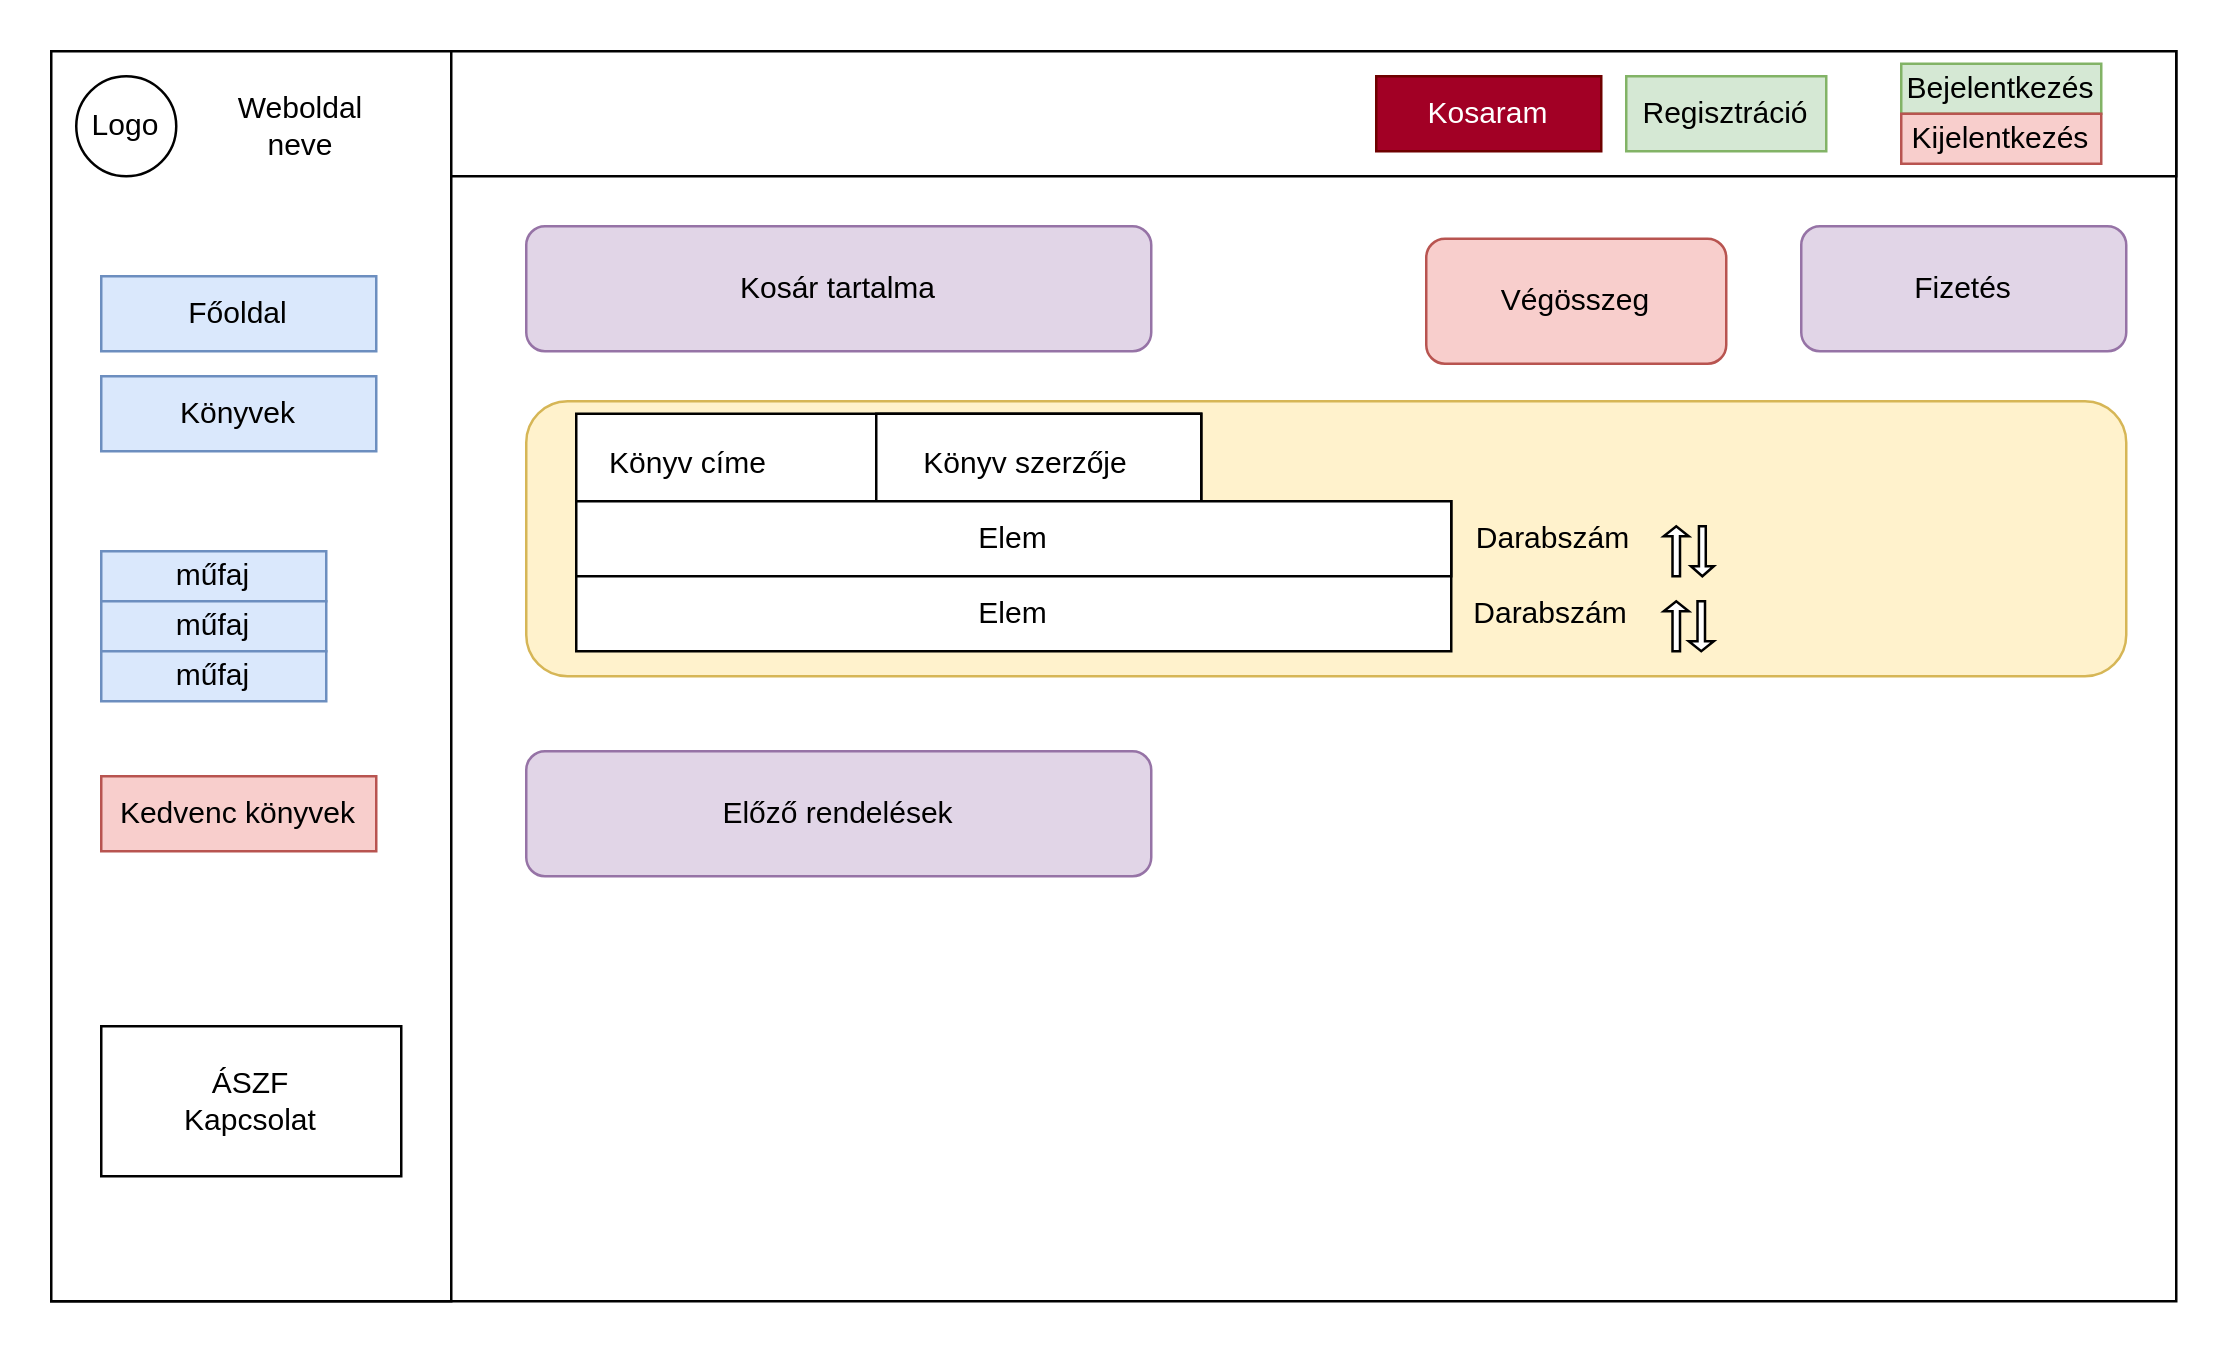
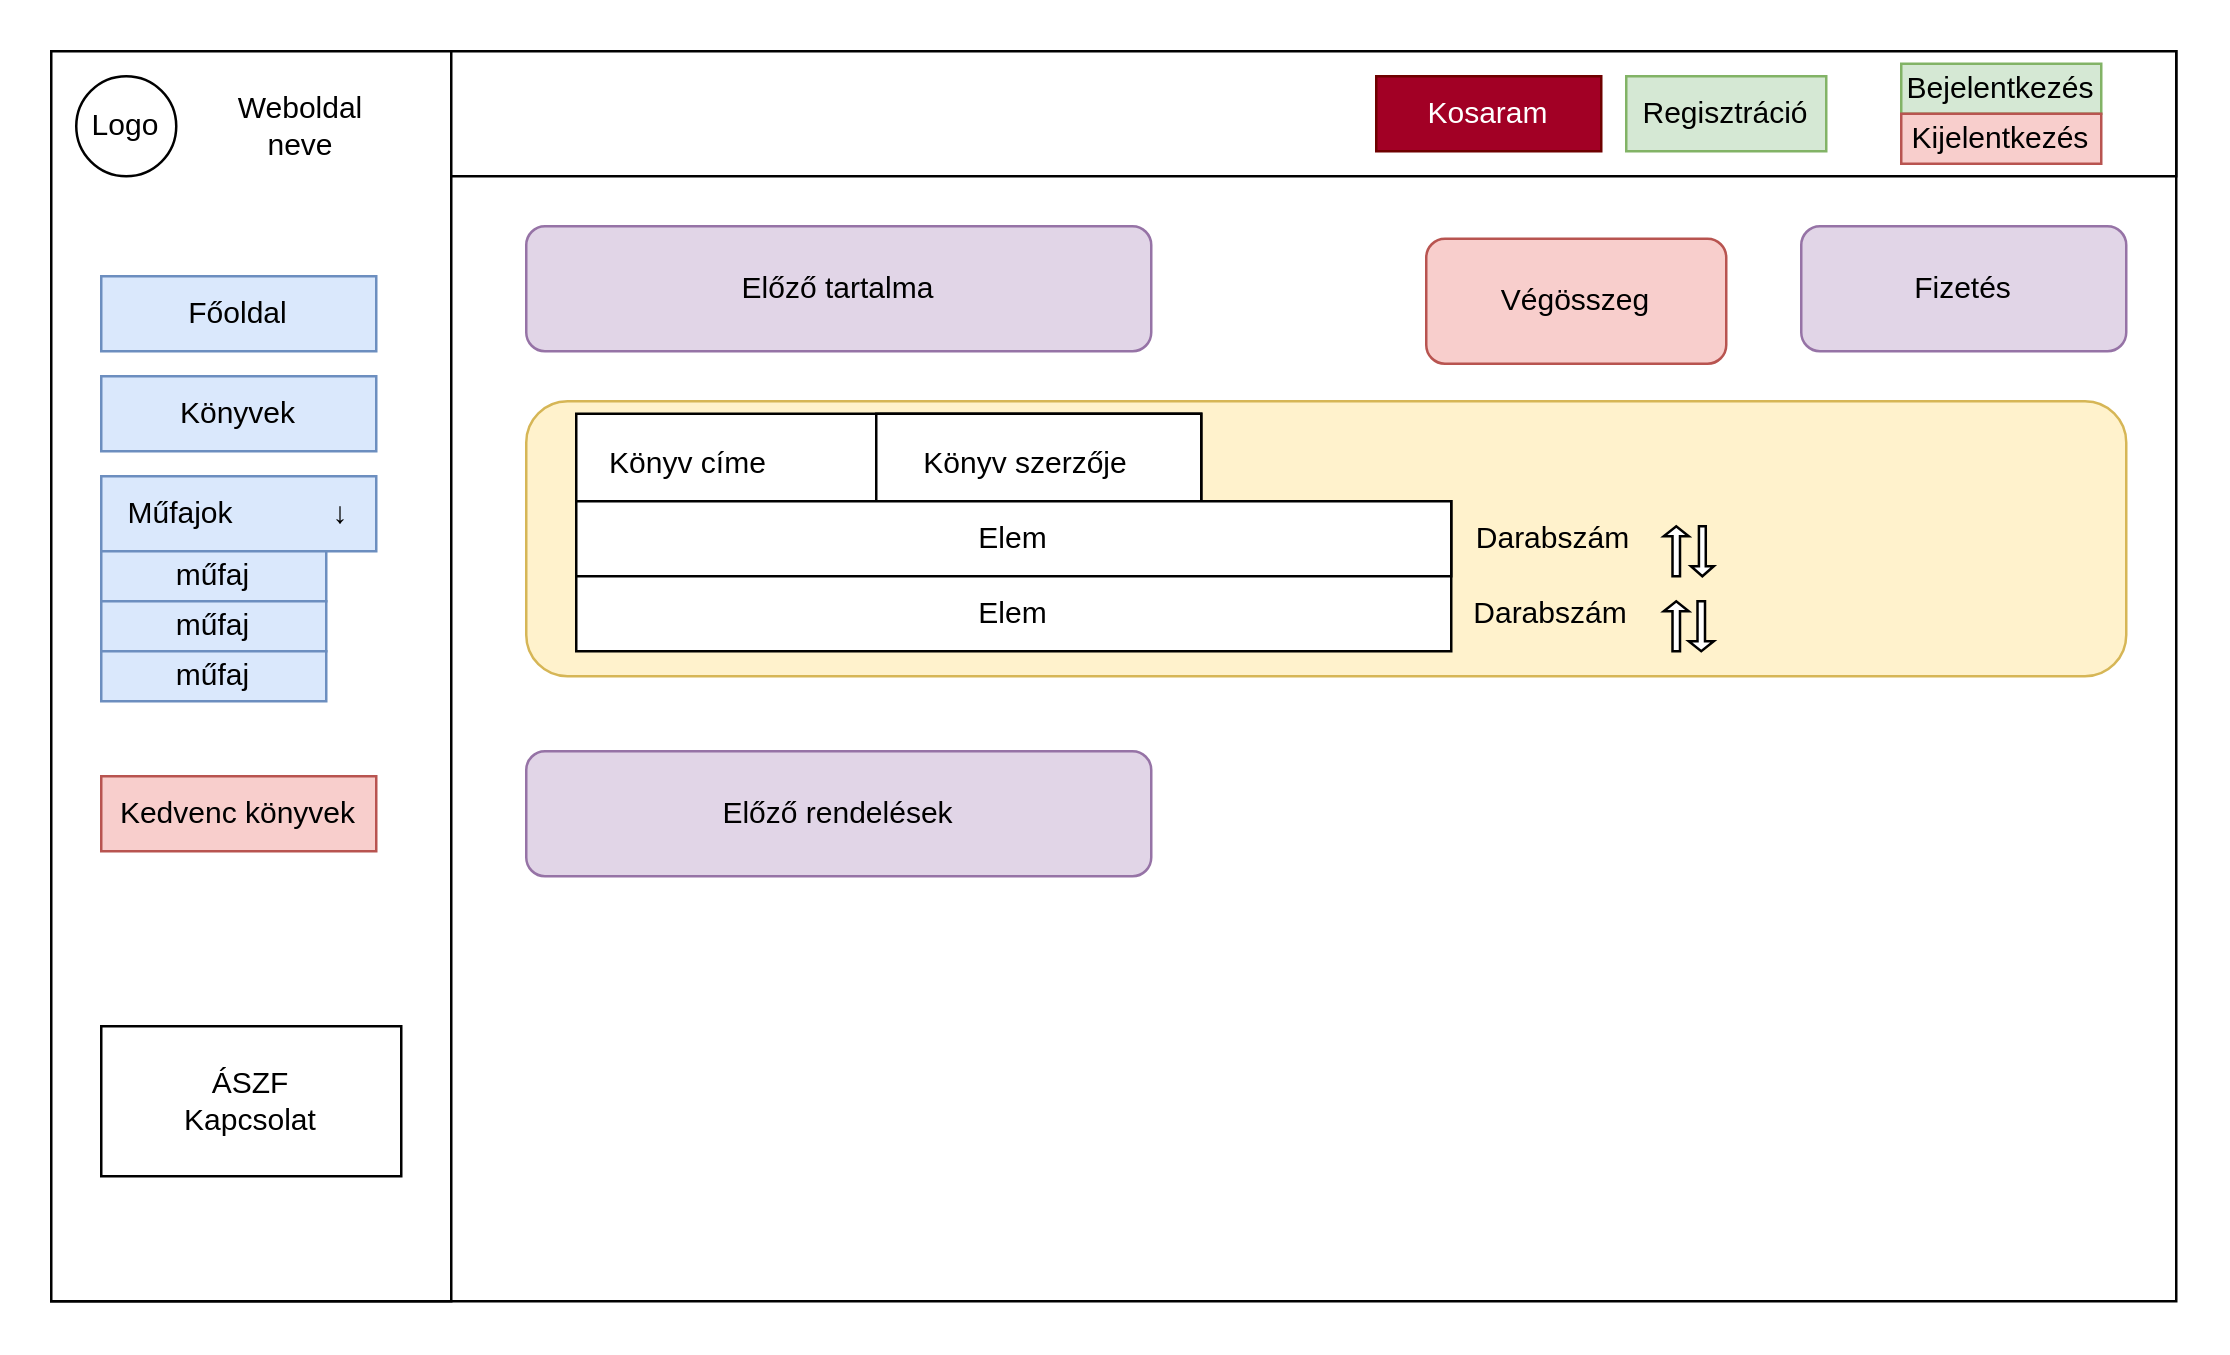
(839, 289) -> (839, 289)
none -> (239, 514)
